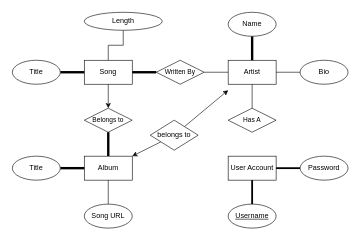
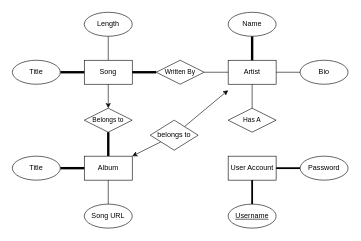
(123, 21) -> (108, 24)
